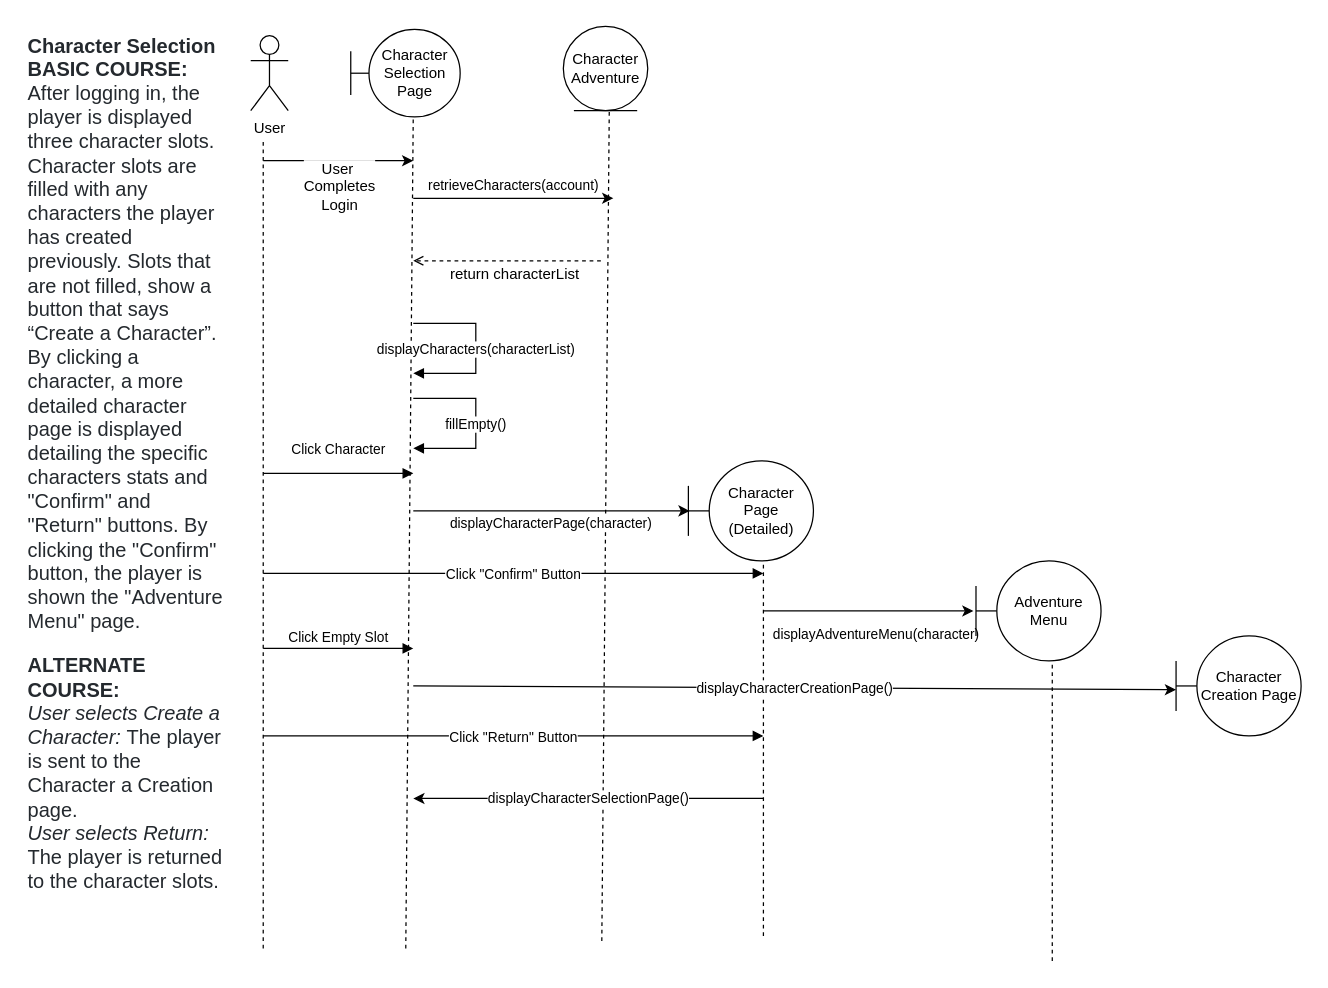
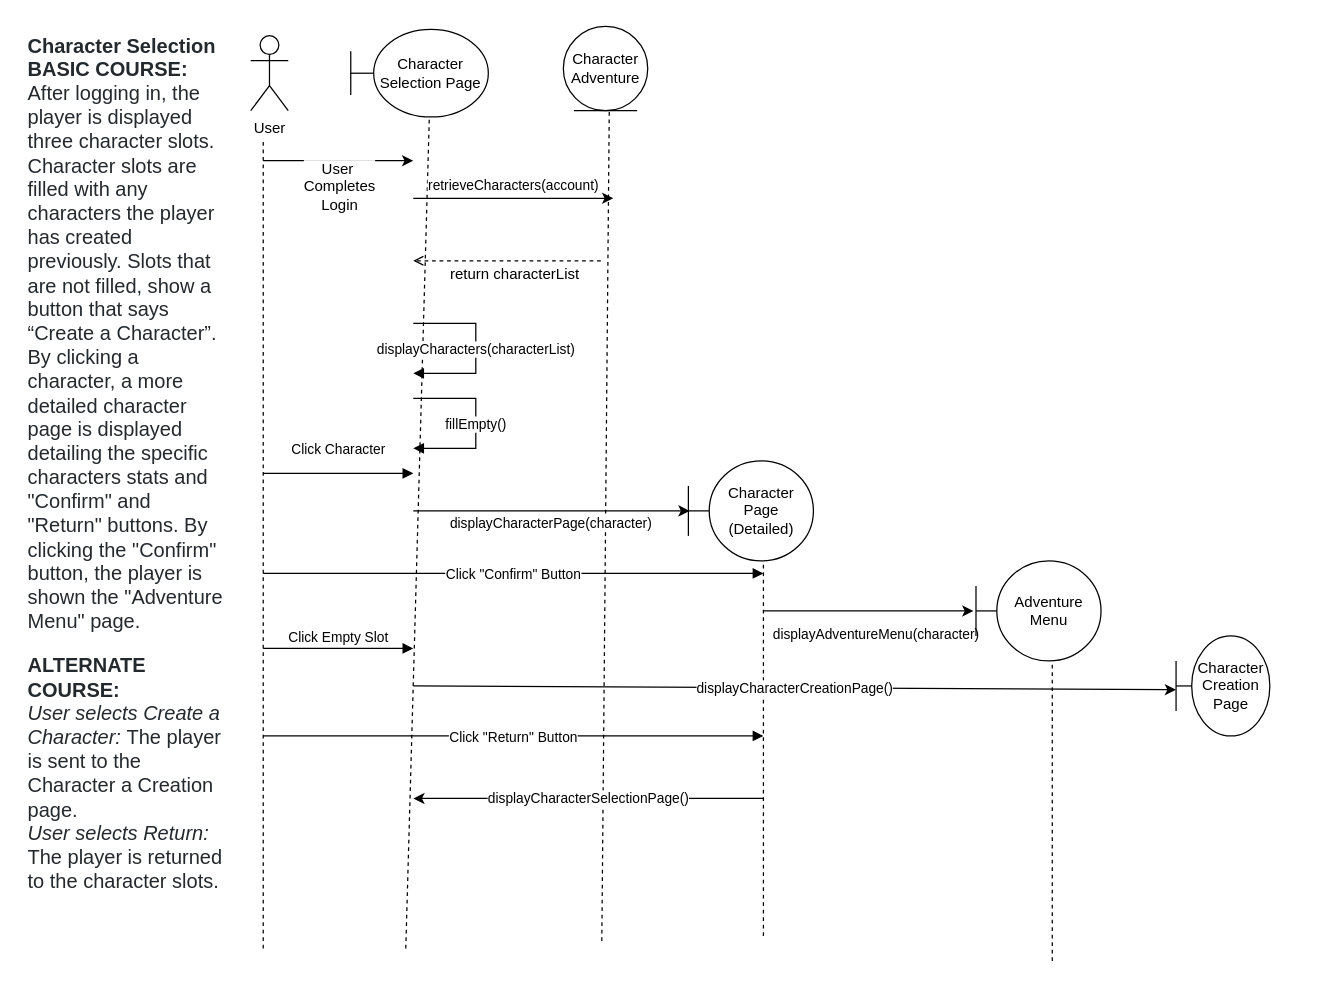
(405, 73) -> (419, 73)
(1238, 686) -> (1223, 686)
